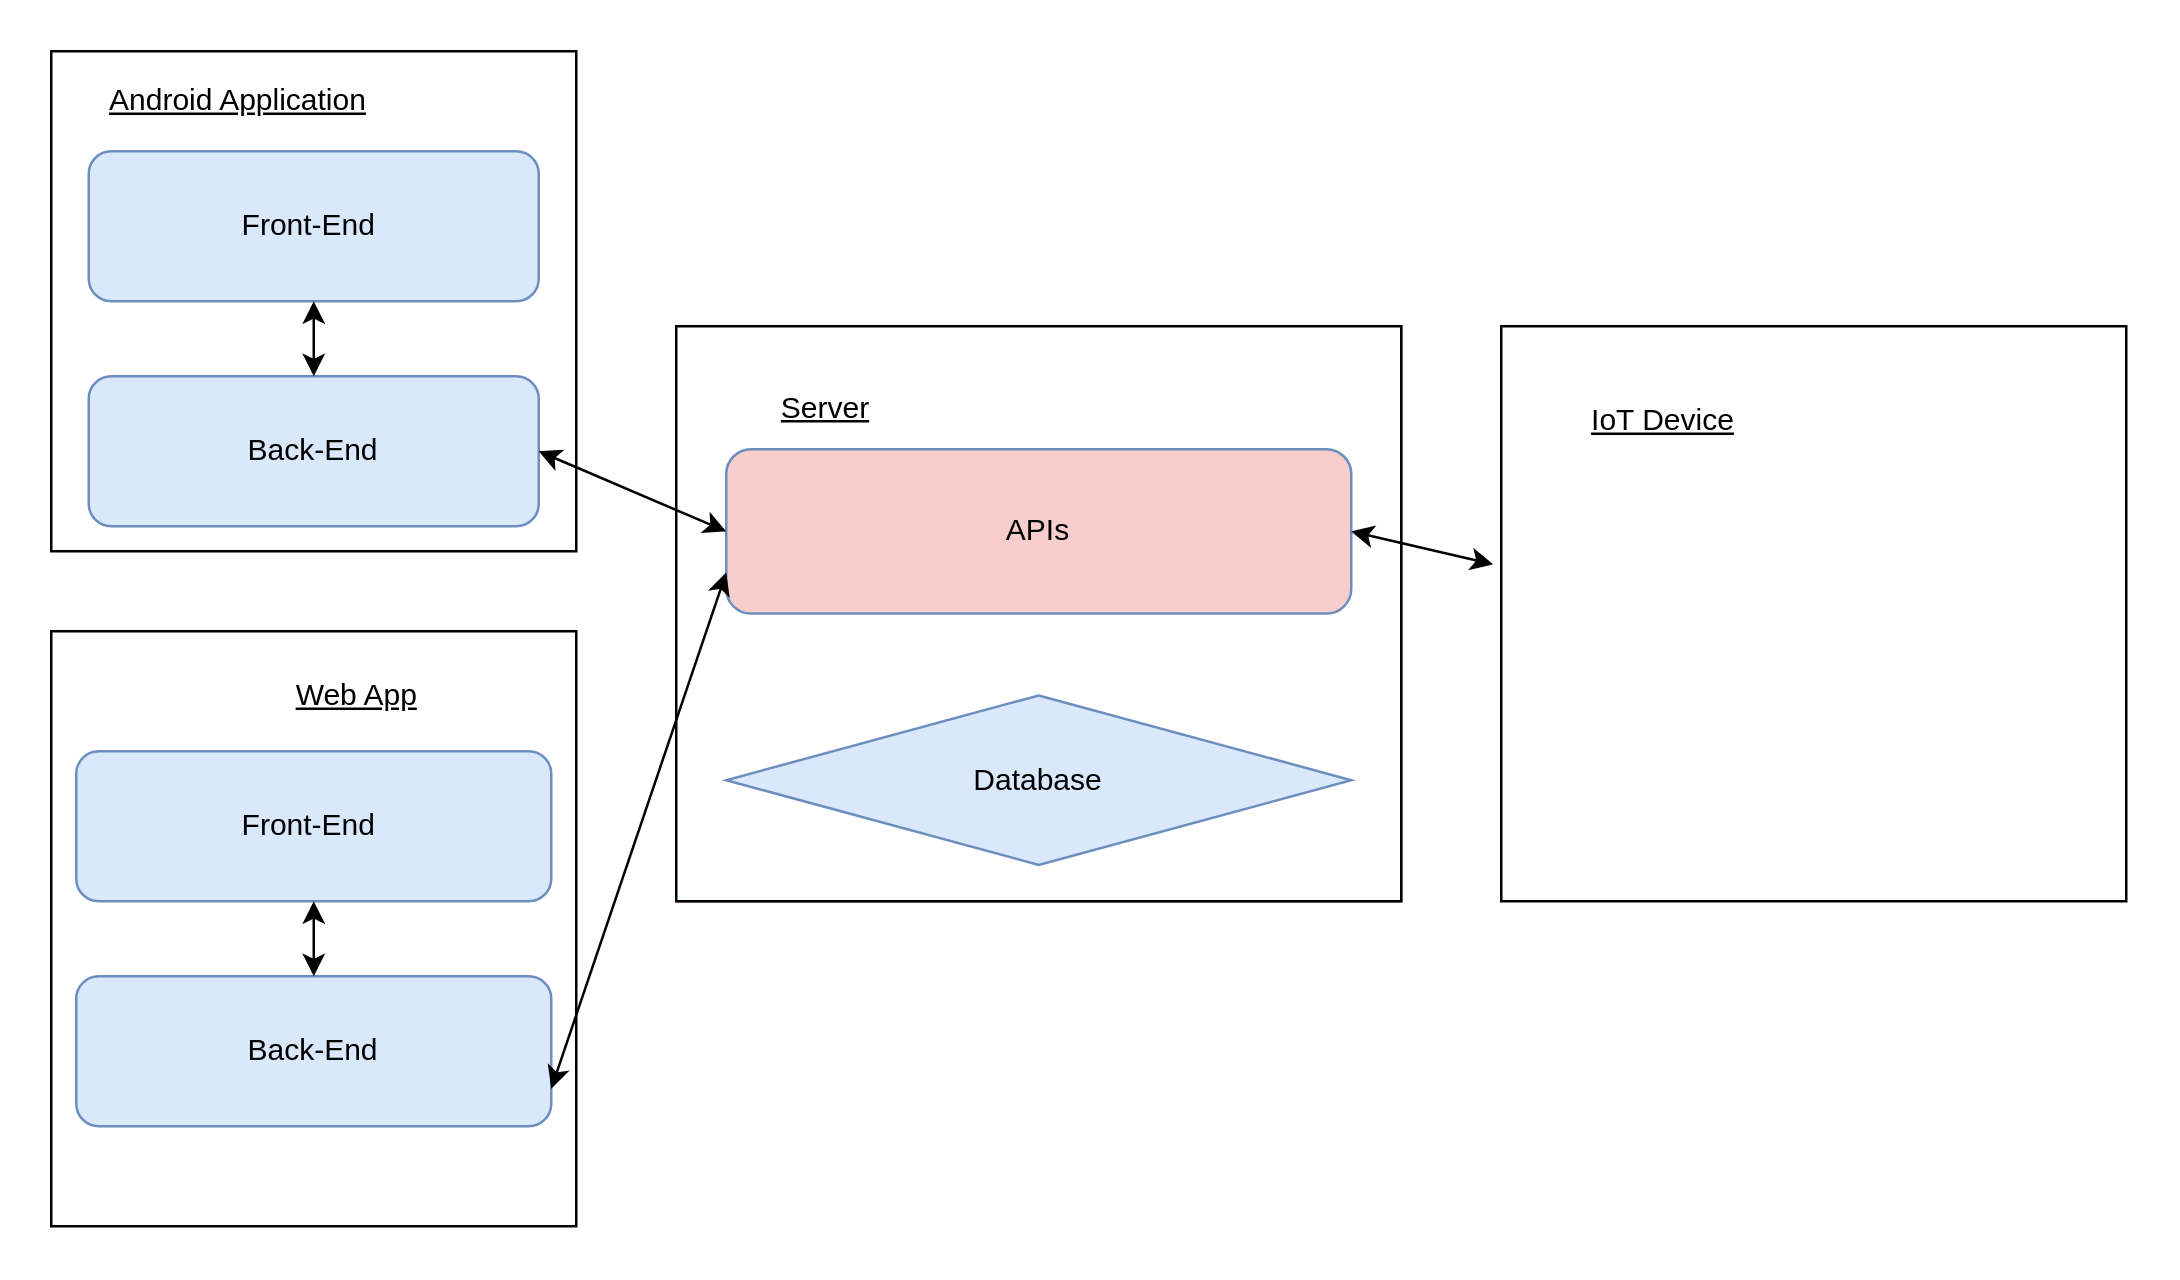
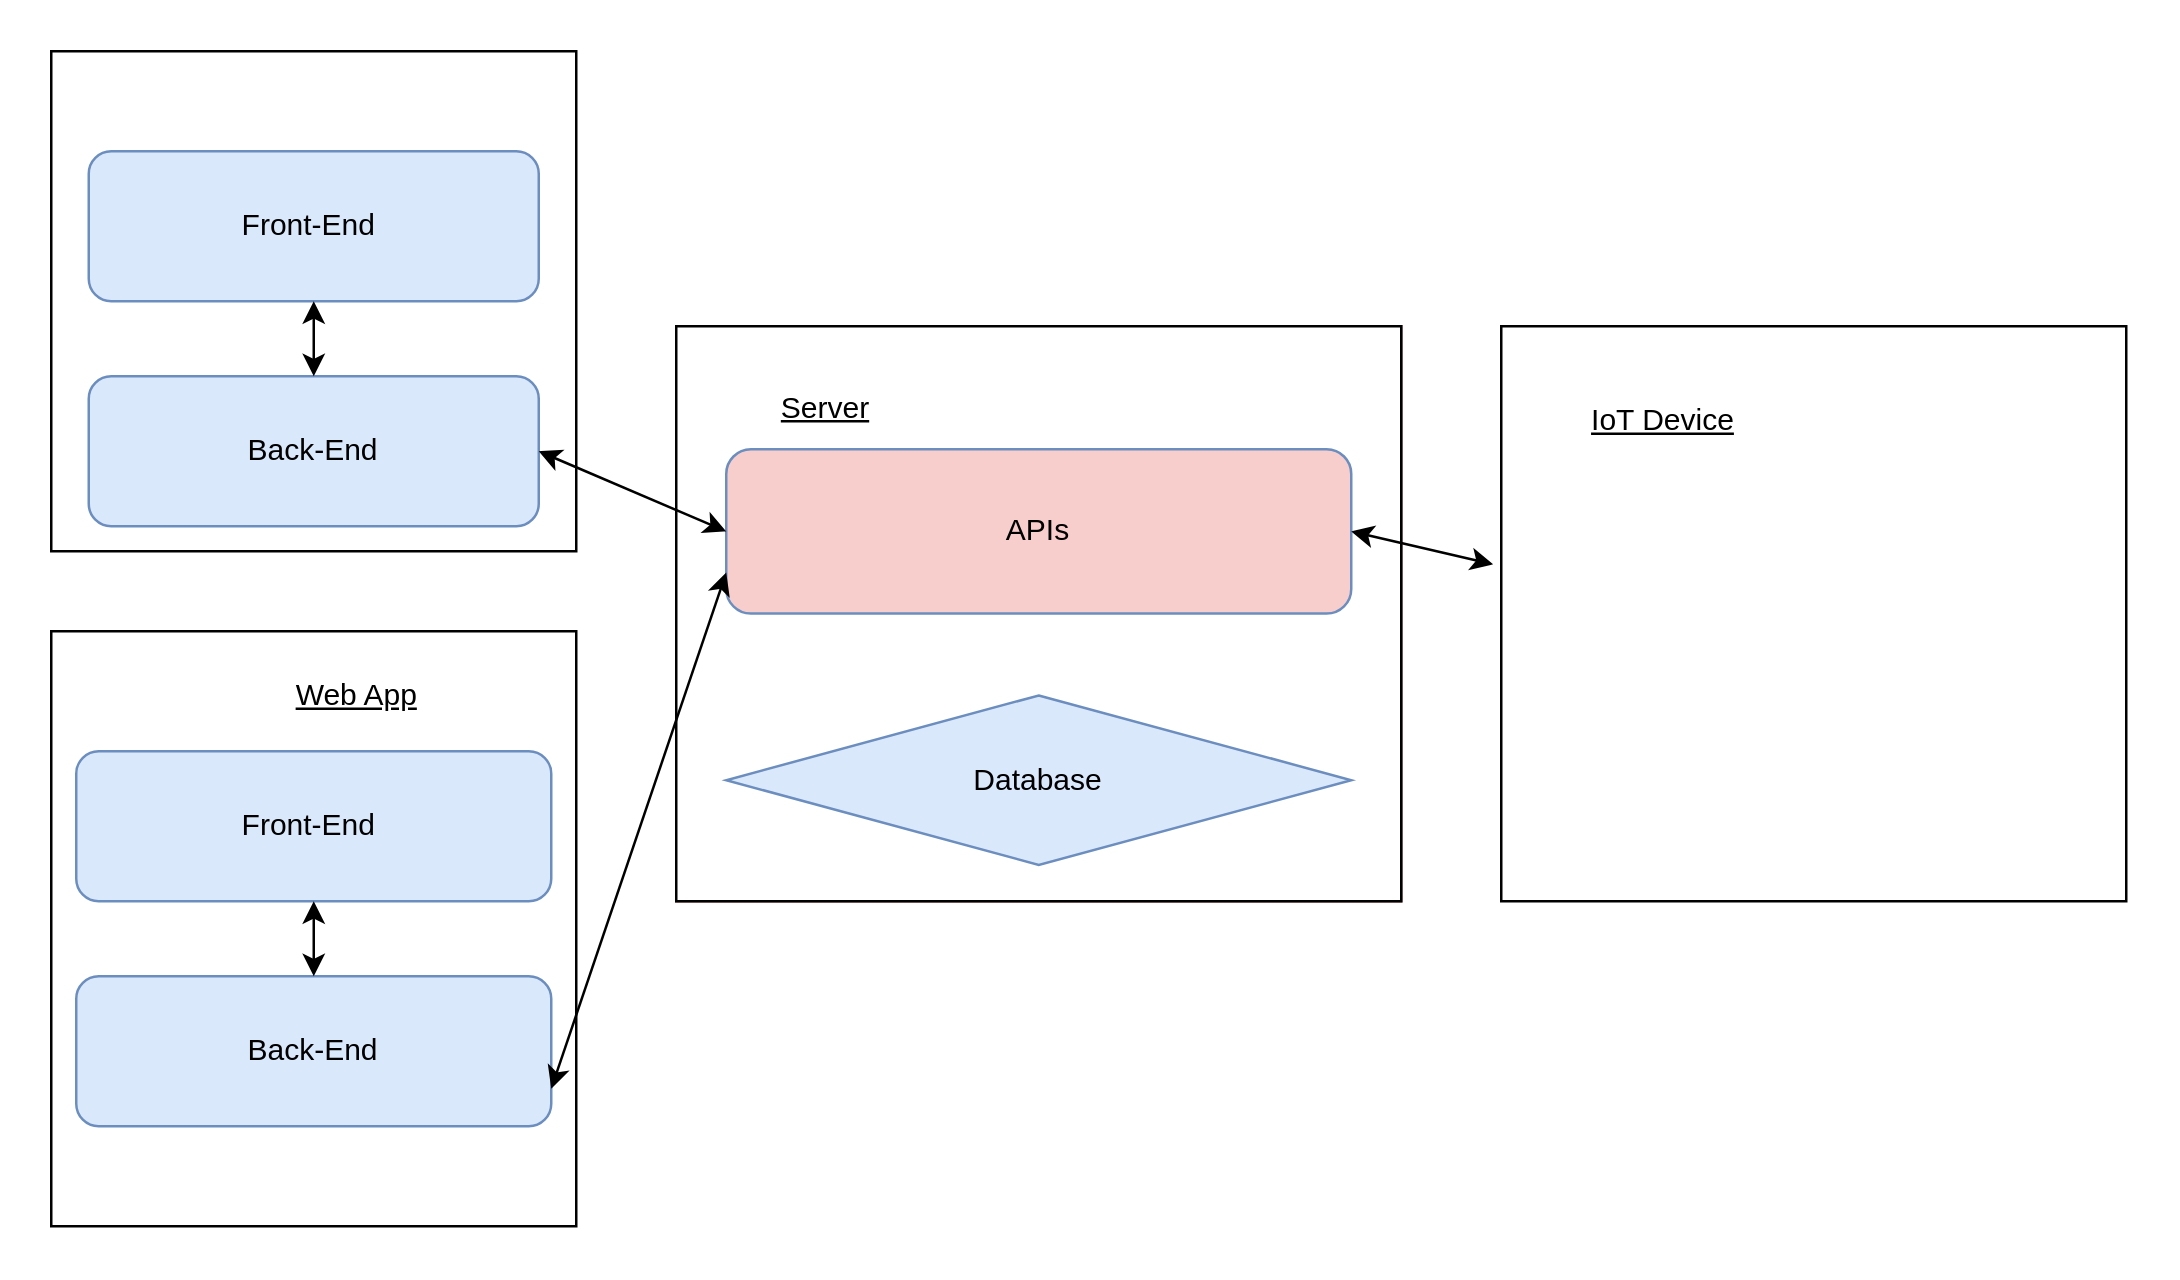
(239, 101) -> none
